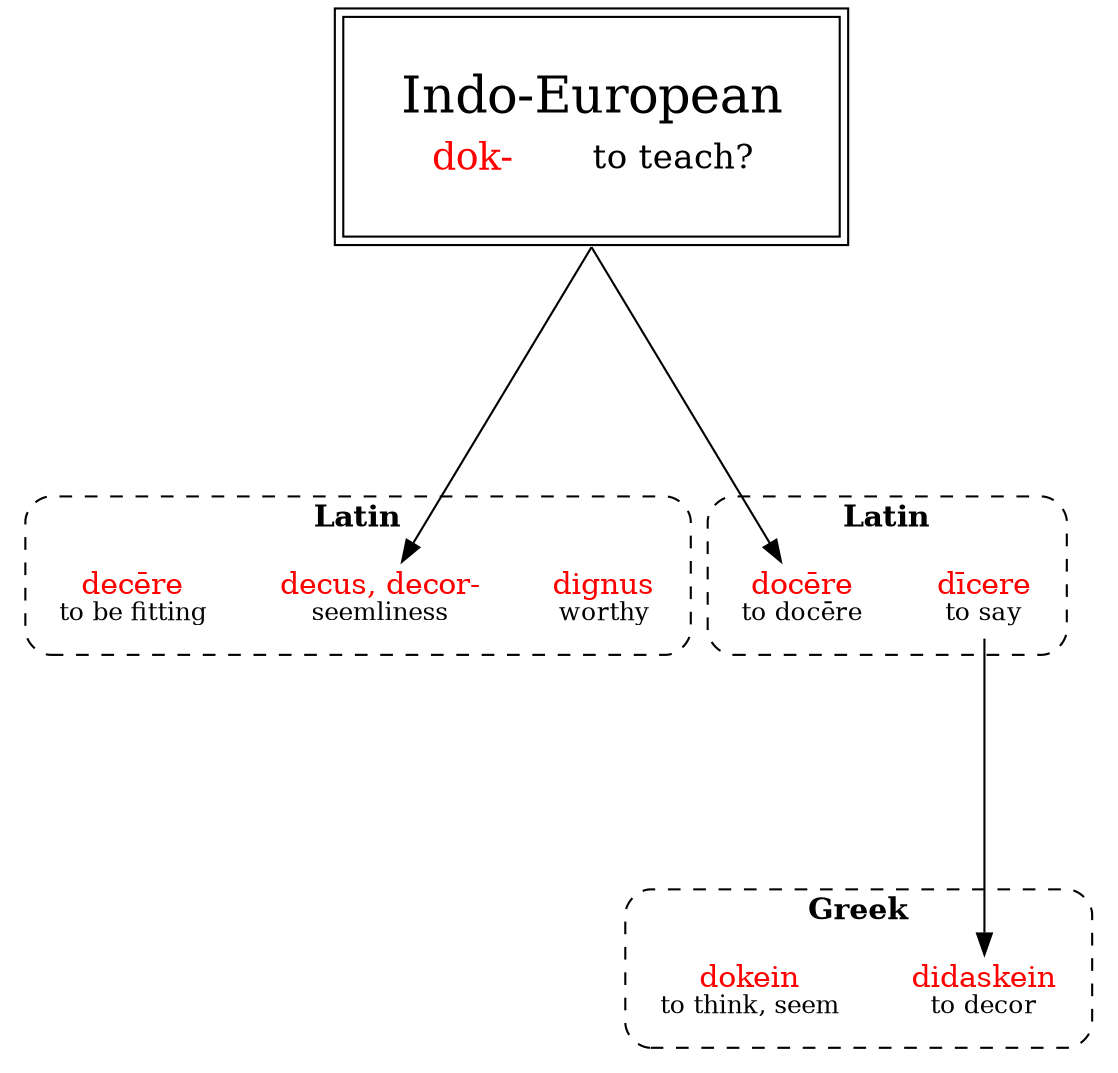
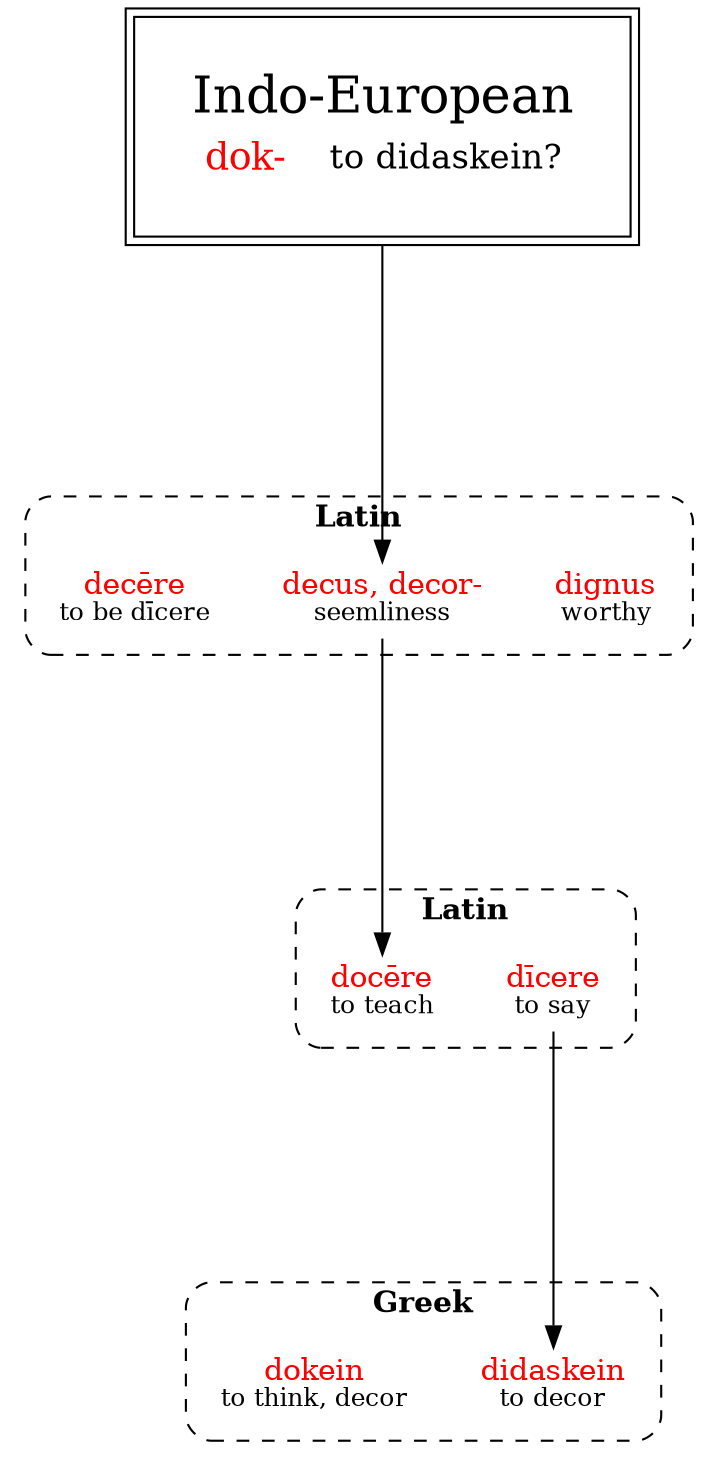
(673, 158) -> (446, 158)
(681, 395) -> (382, 786)
(133, 613) -> (135, 613)
(803, 613) -> (382, 1006)
(750, 1006) -> (315, 1398)
